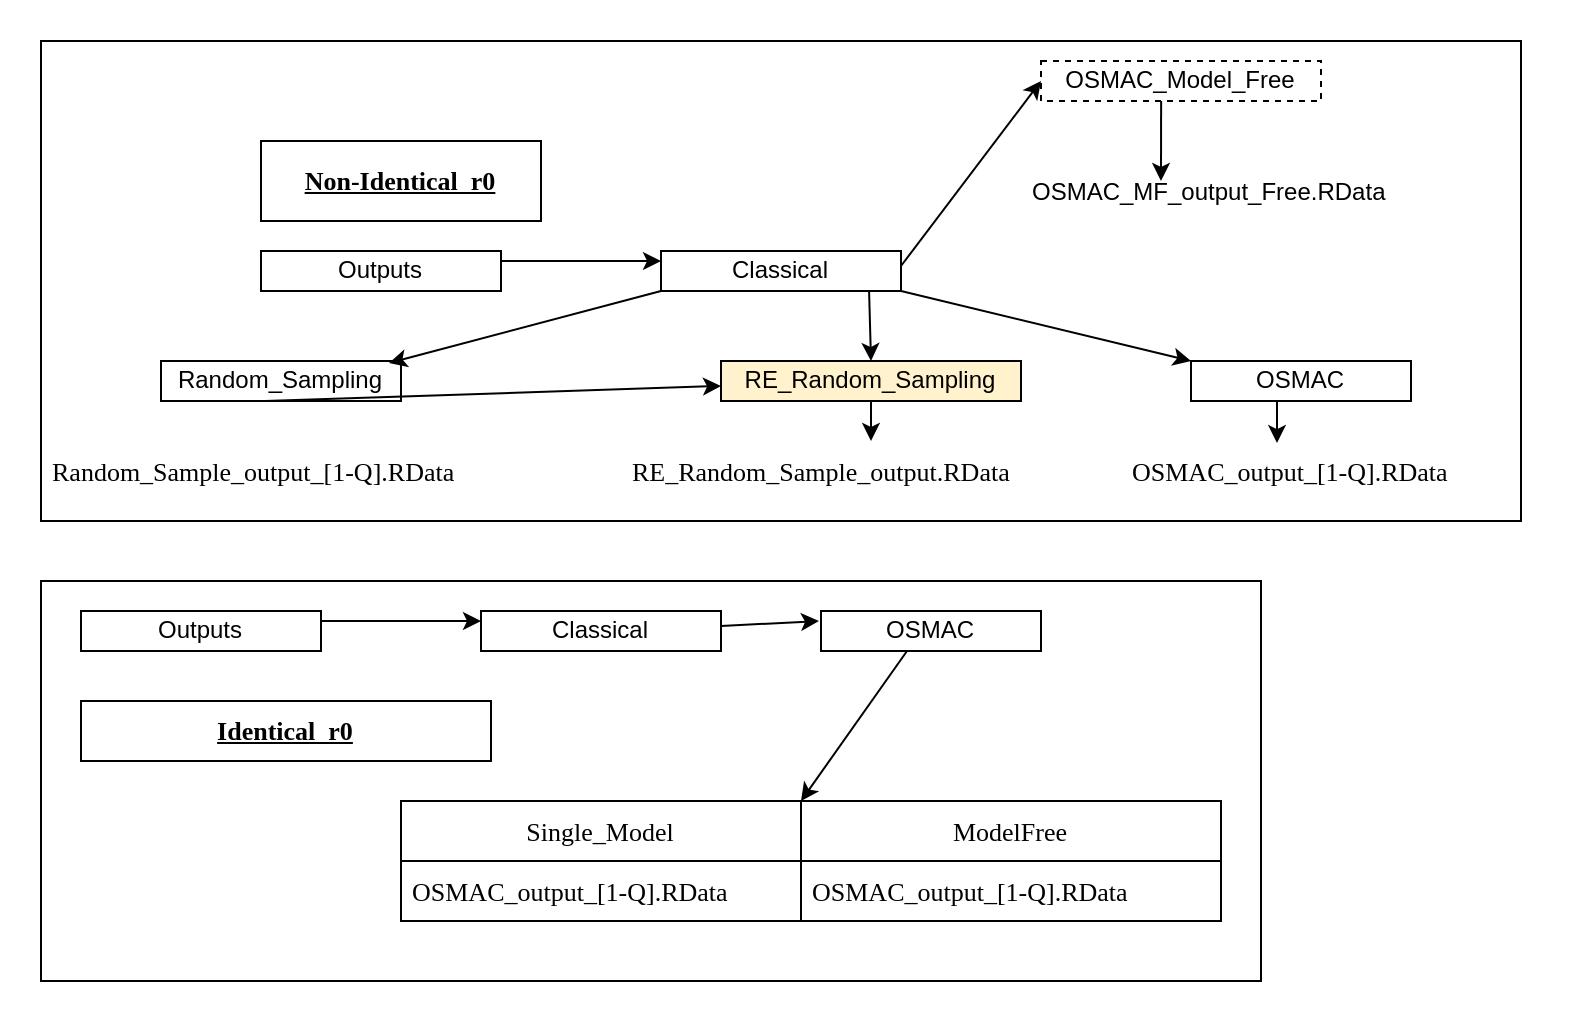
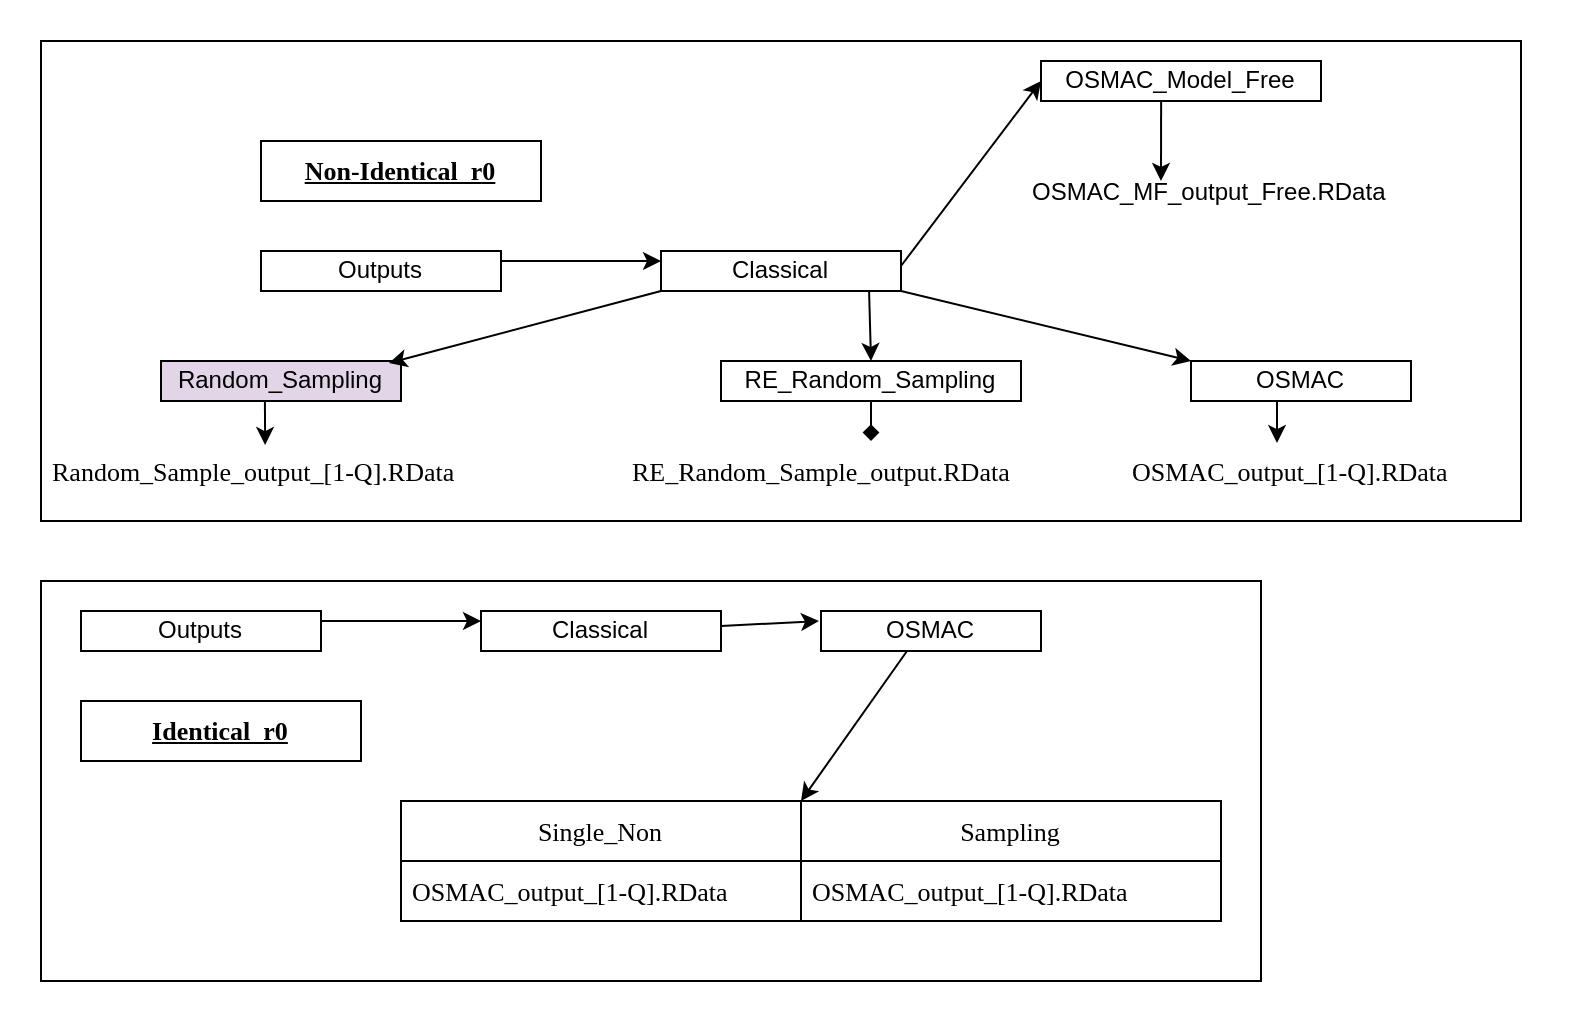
(1181, 81) -> (1181, 81)
(401, 181) -> (401, 171)
(281, 381) -> (281, 381)
(871, 381) -> (871, 381)
(494, 393) -> (265, 416)
(871, 426) -> (871, 425)
(286, 731) -> (221, 731)
(600, 832) -> (600, 832)
(1010, 832) -> (1010, 832)
